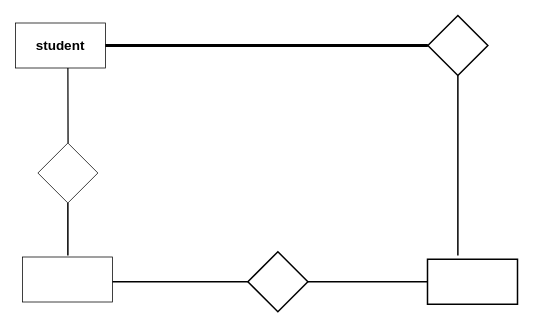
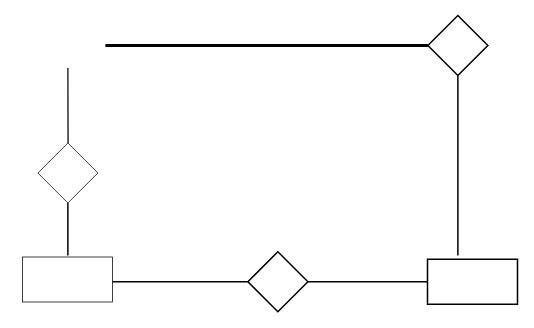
(60, 45) -> none
